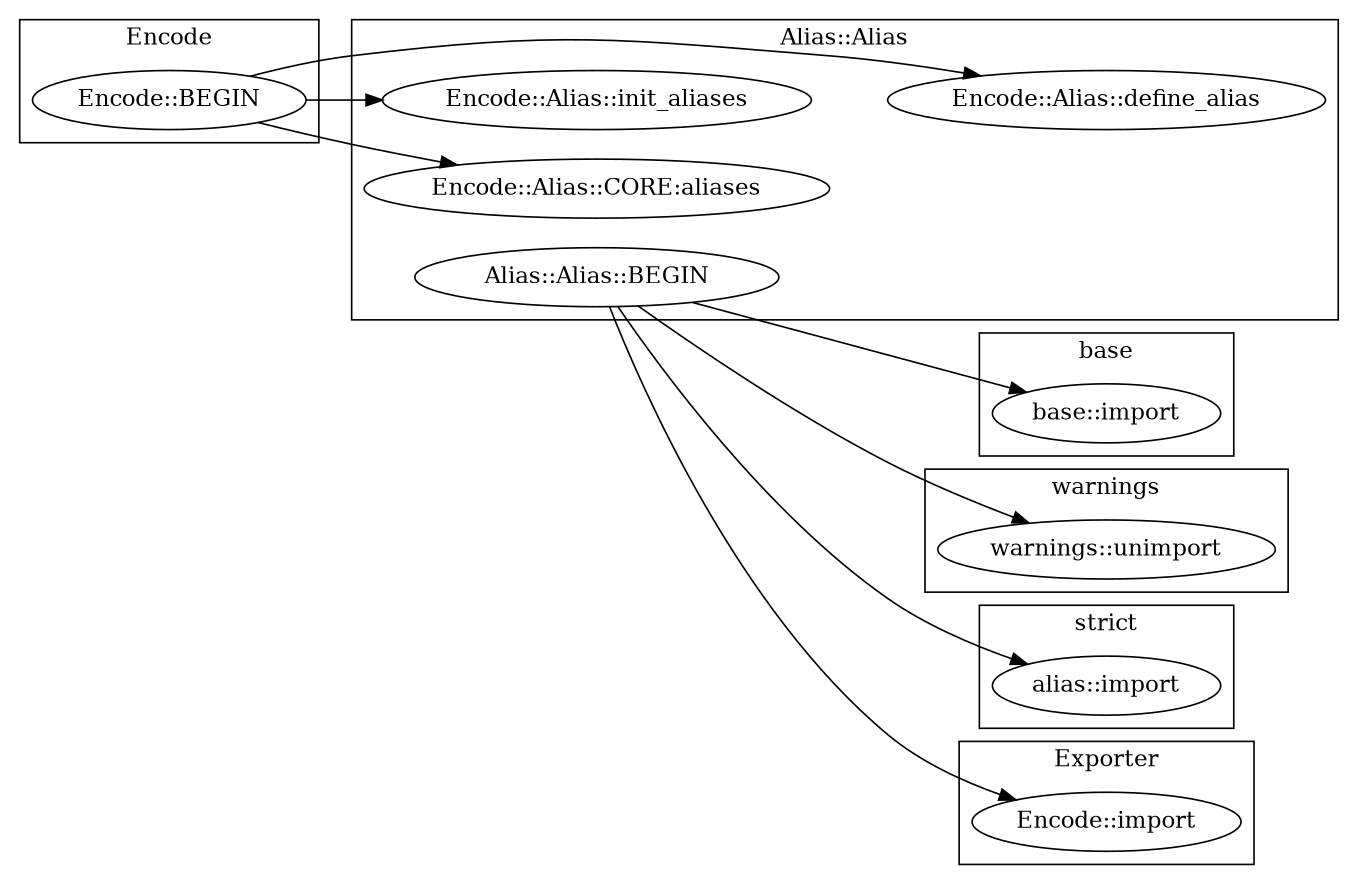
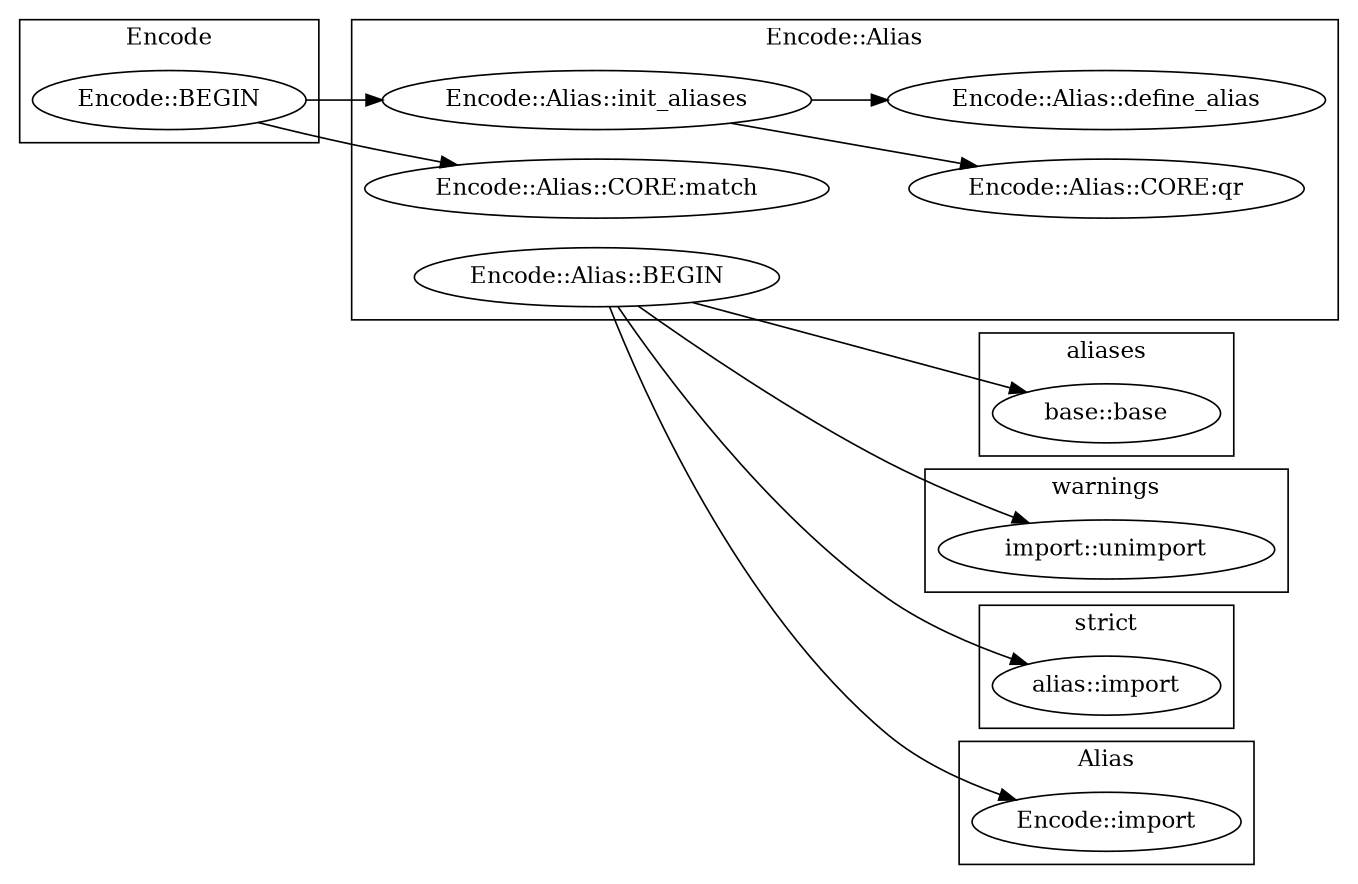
(845, 39) -> (845, 39)
(607, 40) -> (842, 100)
(597, 189) -> (597, 189)
none -> (1107, 189)
(597, 277) -> (597, 277)
(1107, 352) -> (1107, 352)
(1107, 413) -> (1107, 413)
(1107, 549) -> (1107, 549)
(1107, 760) -> (1107, 760)
